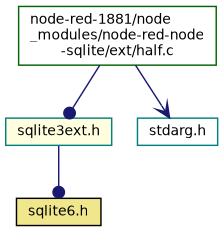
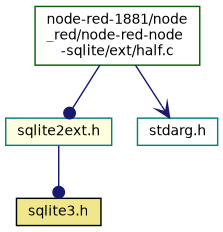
(117, 36) -> (117, 36)
(59, 132) -> (59, 132)
(59, 212) -> (59, 212)
